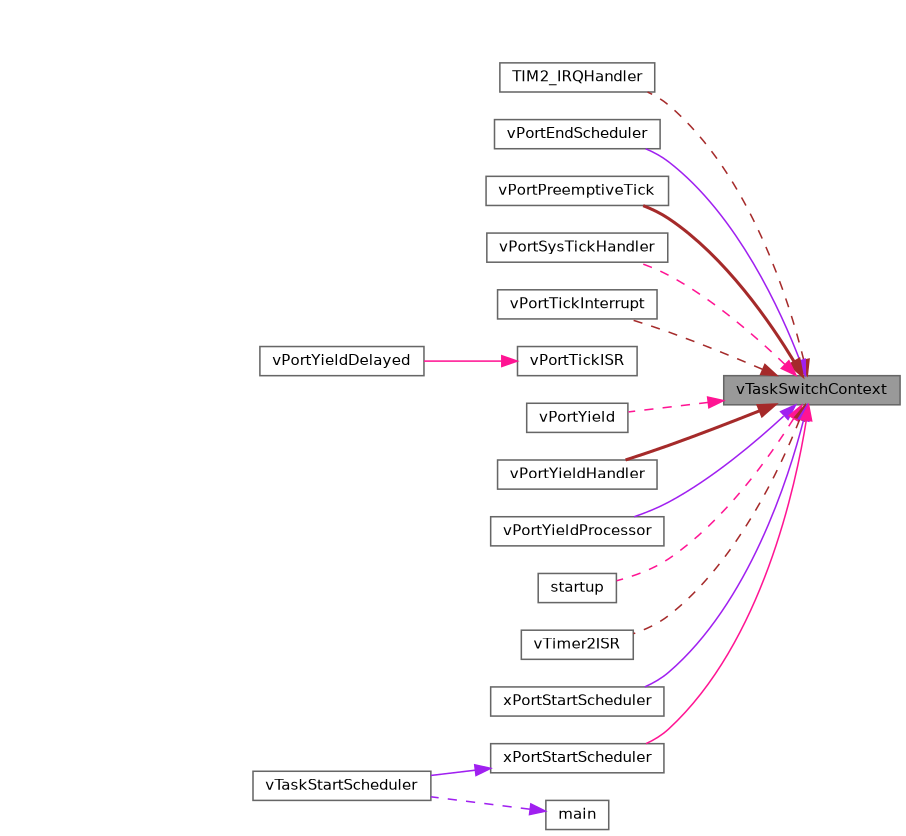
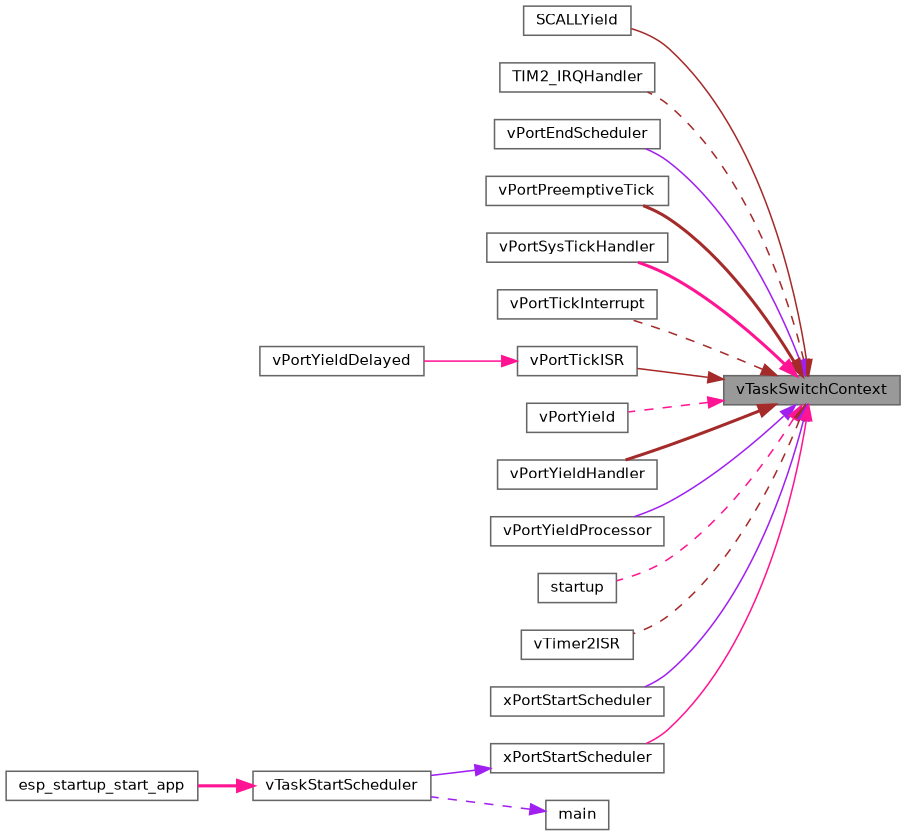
none -> (577, 21)
(716, 306) -> (716, 306)
none -> (673, 373)
none -> (102, 786)
